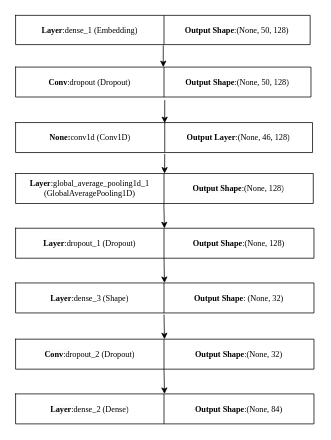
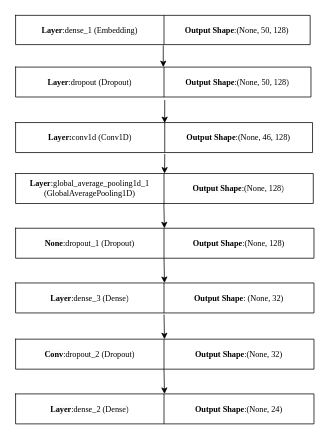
(90, 82) -> (90, 82)
(90, 138) -> (90, 138)
(239, 138) -> (239, 138)
(90, 243) -> (90, 243)
(90, 298) -> (90, 298)
(239, 409) -> (239, 409)
